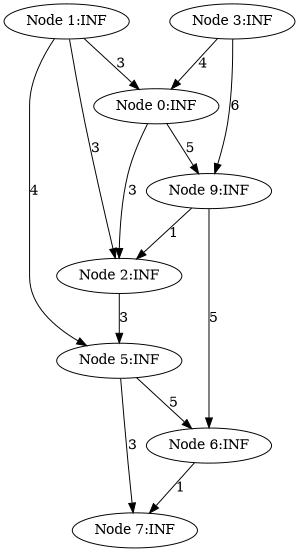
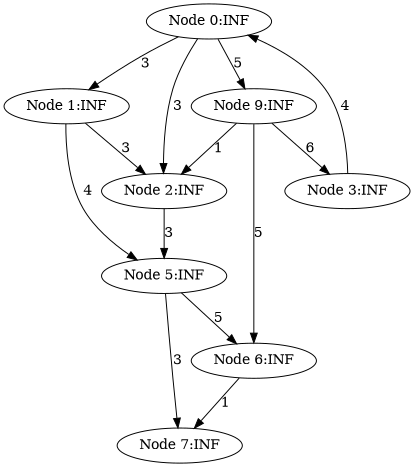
(108, 60) -> (137, 59)
(230, 102) -> (297, 145)
